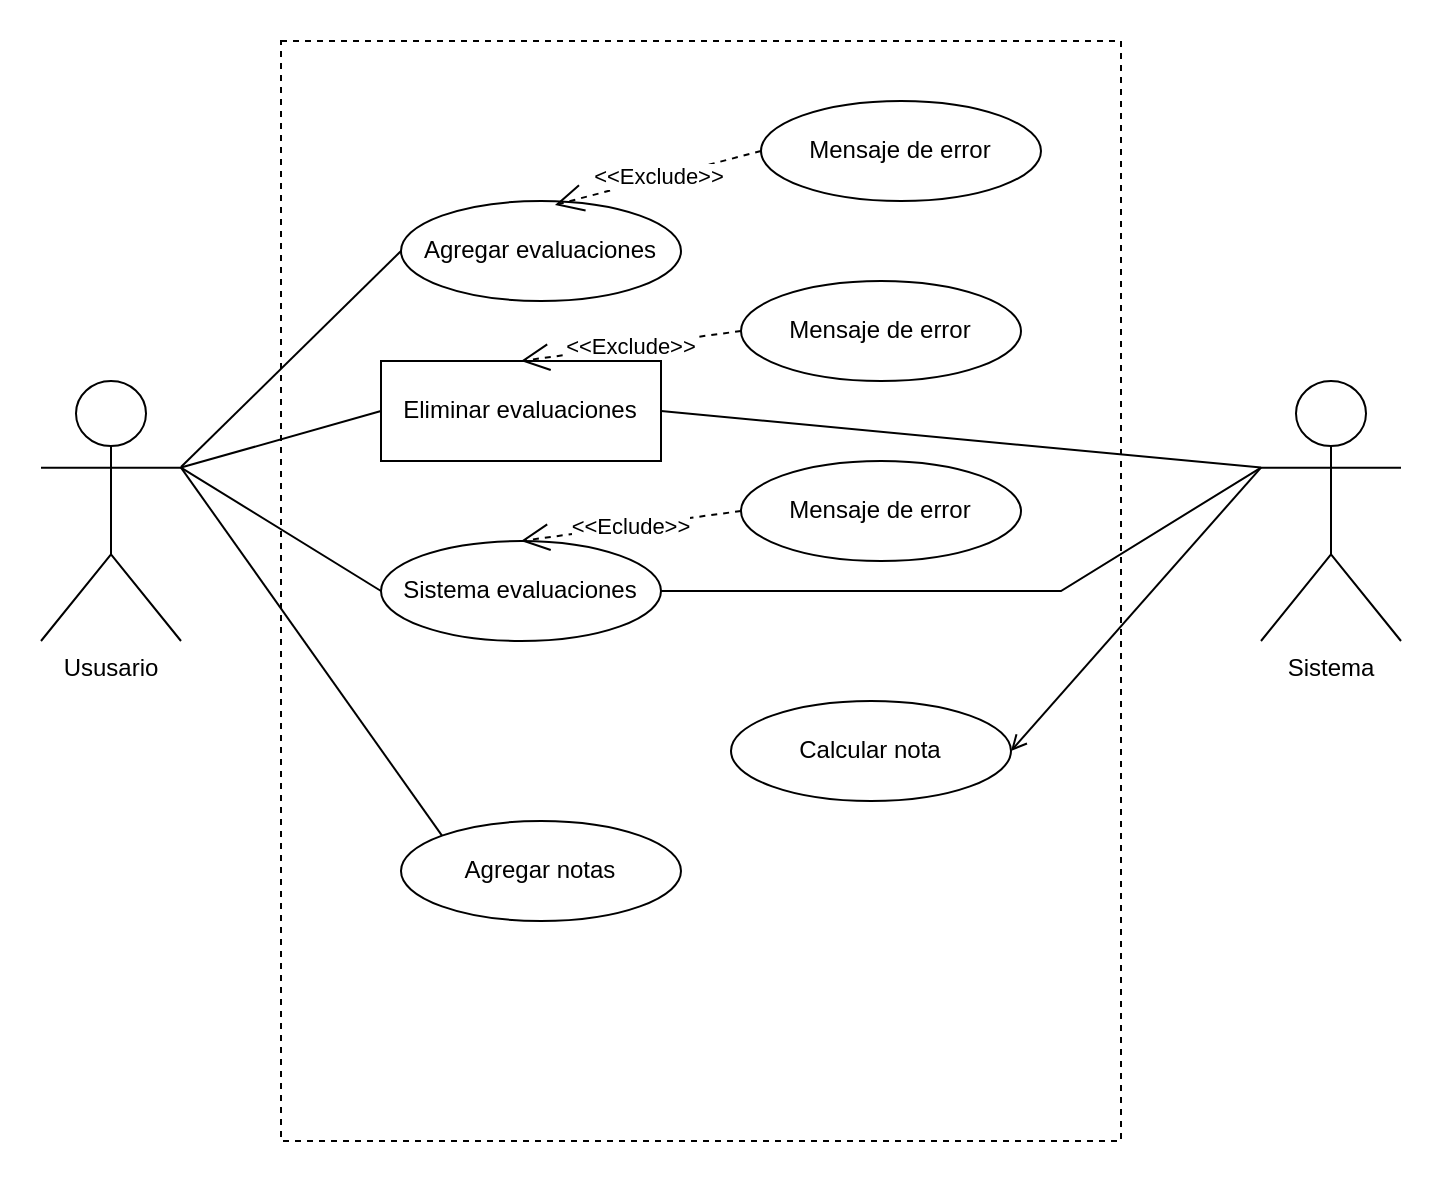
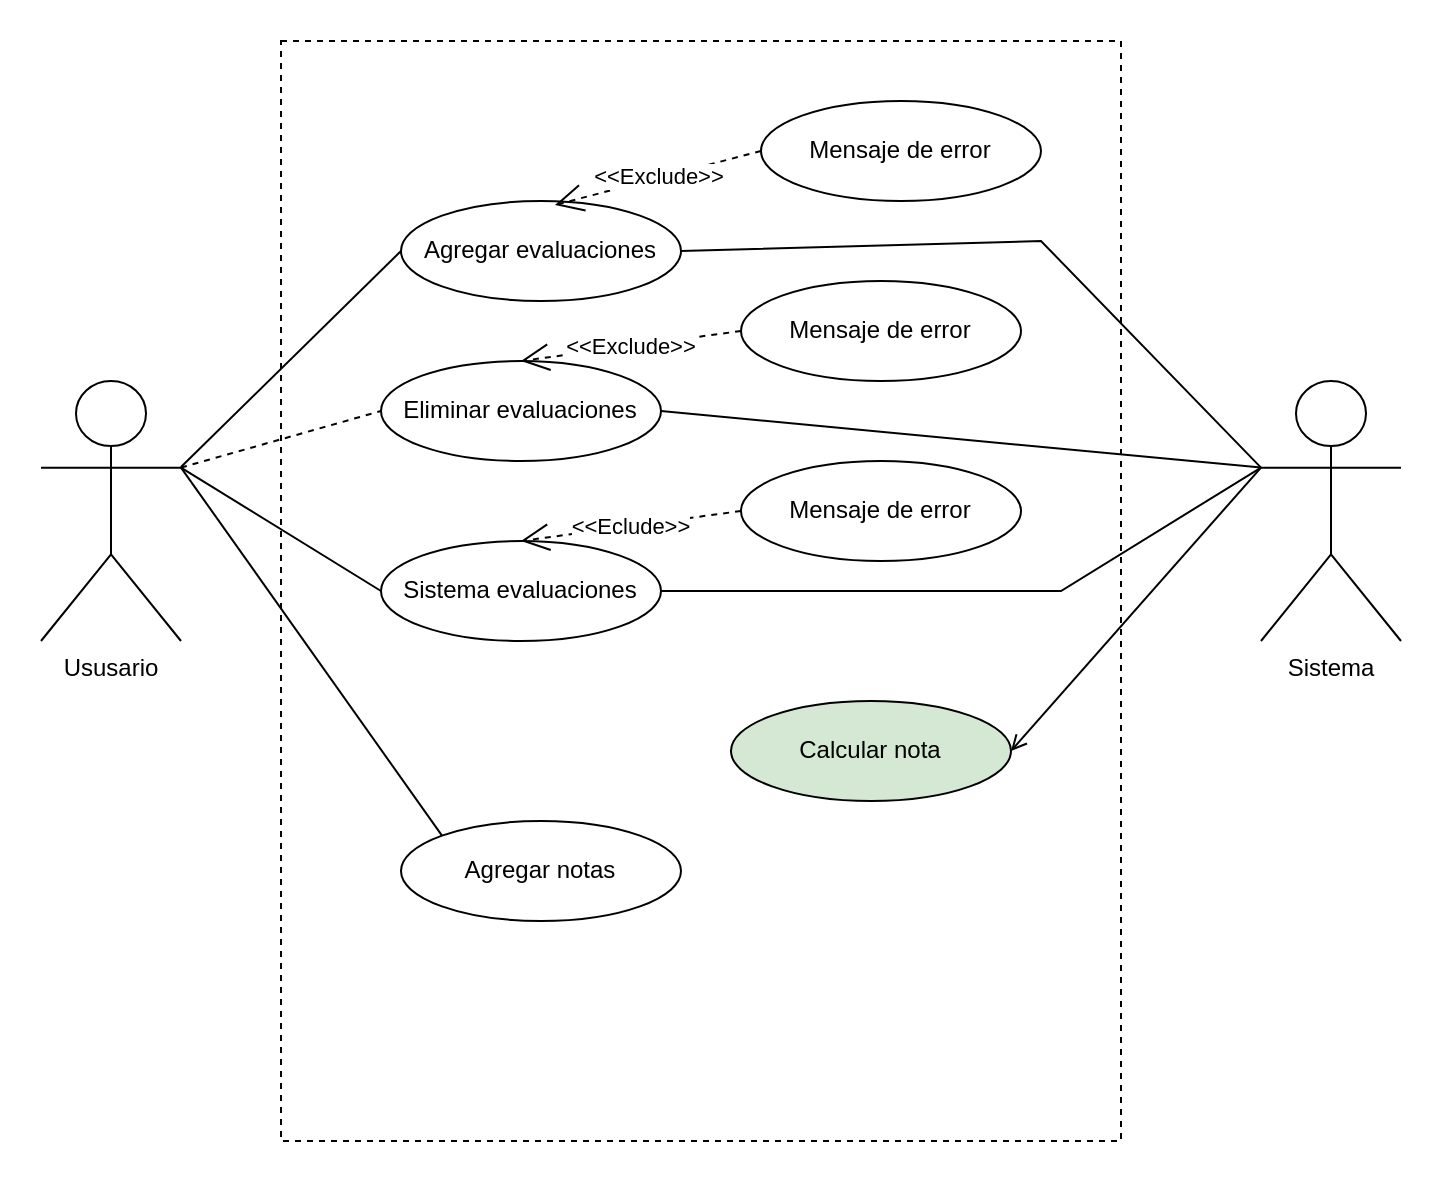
none -> (1016, 242)
(521, 411) -> (521, 411)
(281, 439) -> (281, 439)
(871, 751) -> (871, 751)
